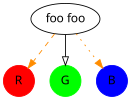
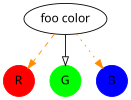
(65, 19) -> (65, 19)
